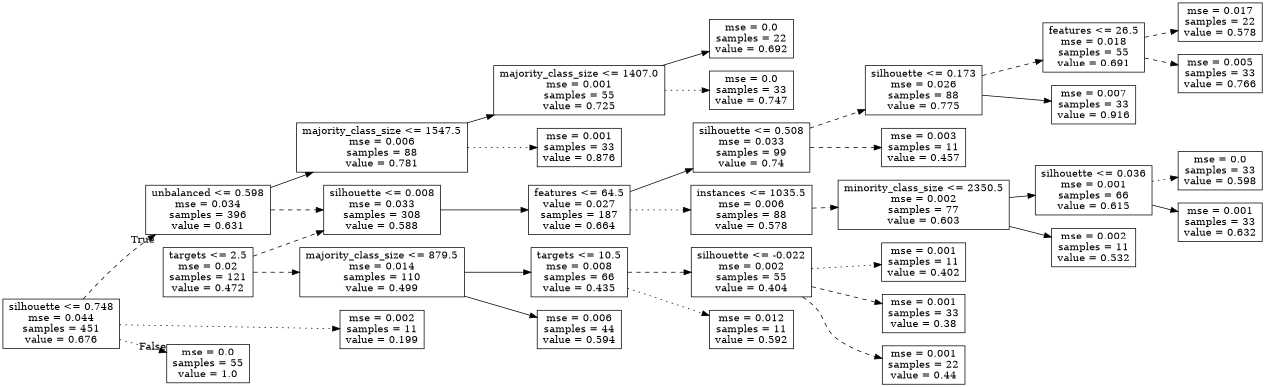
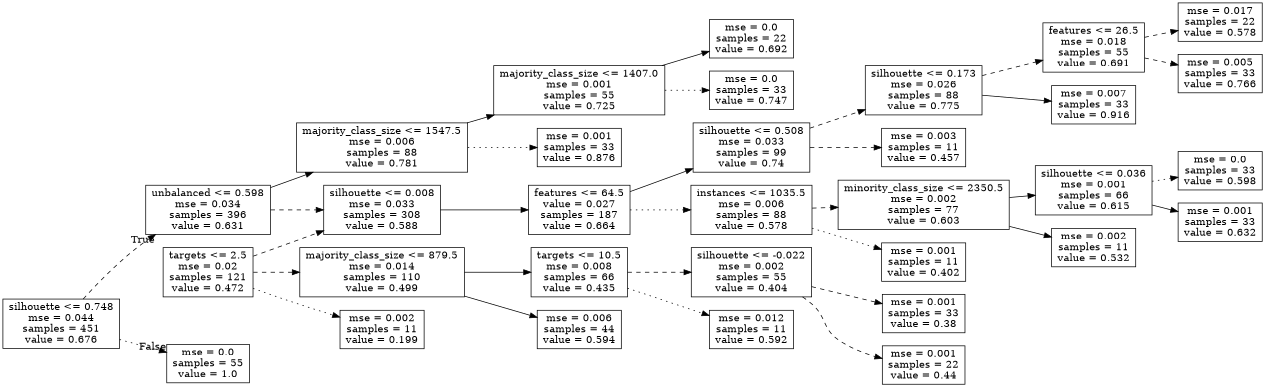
(843, 267) -> (843, 238)
(226, 327) -> (293, 302)
